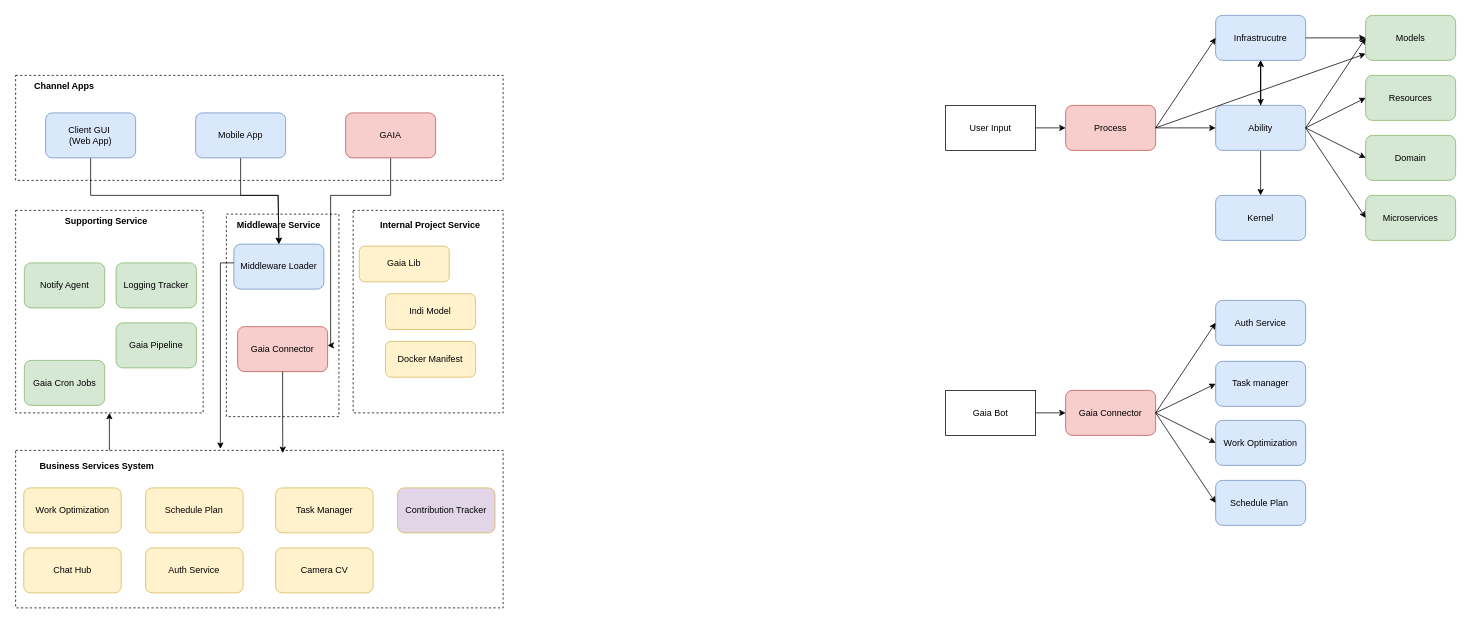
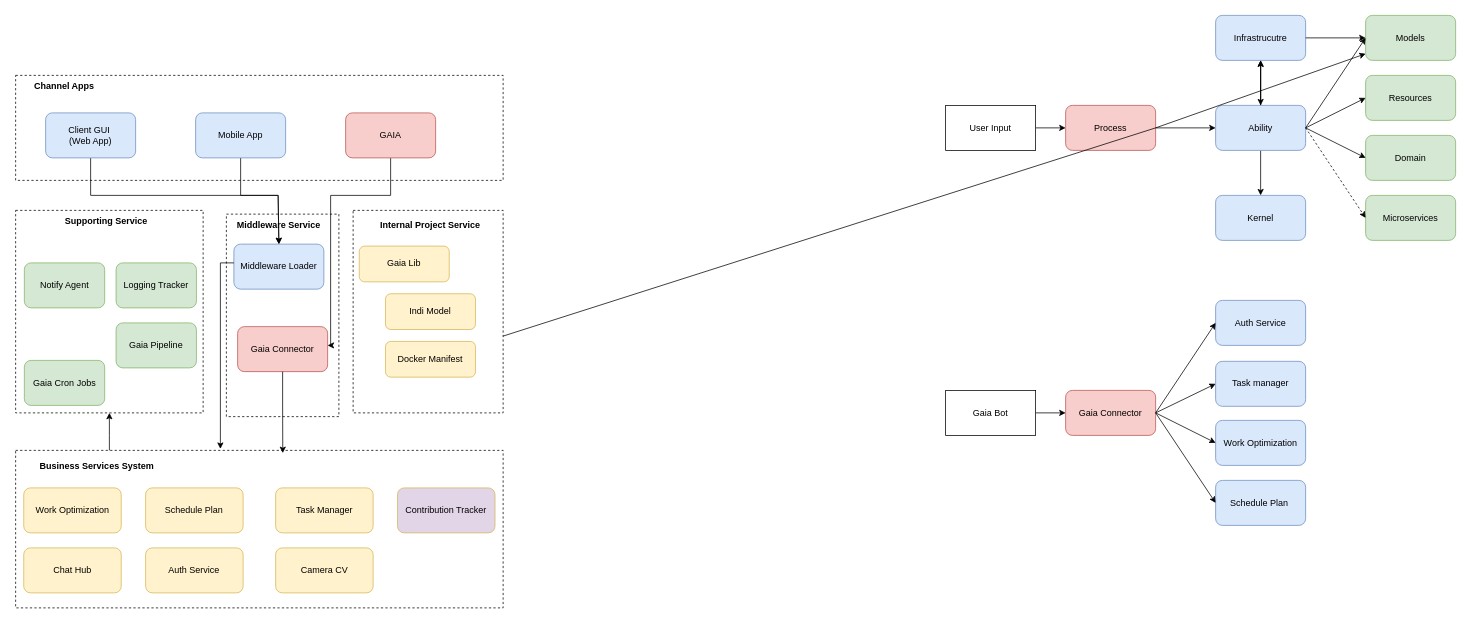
(1185, 84) -> (829, 232)
(1334, 171) -> (1334, 171)
